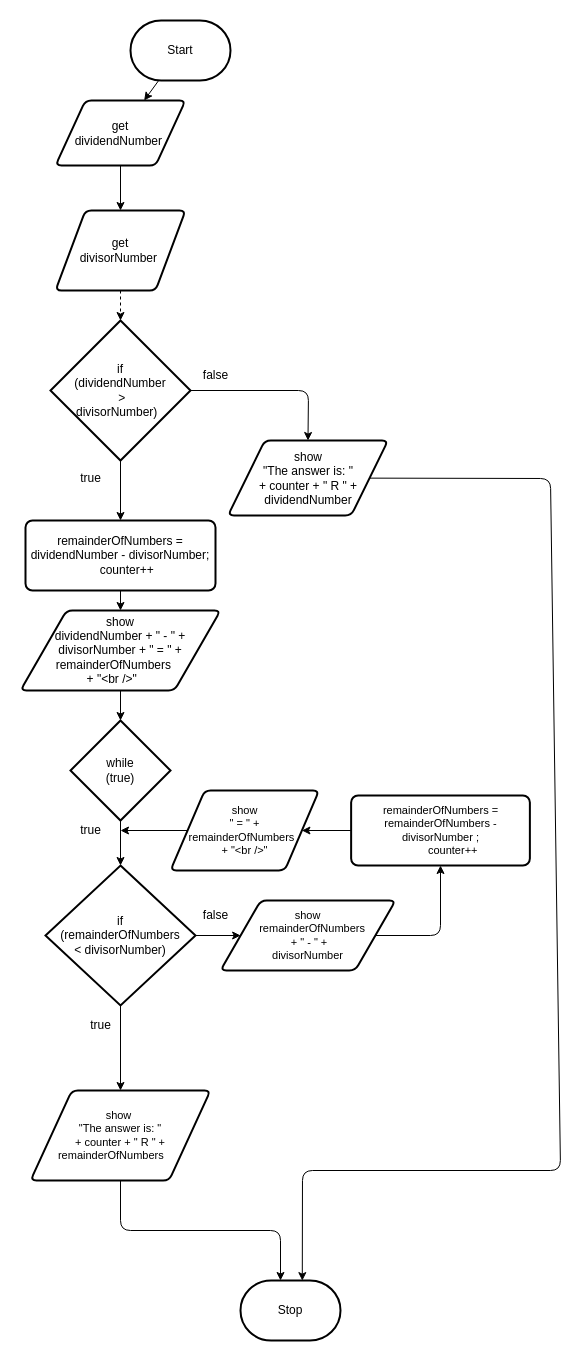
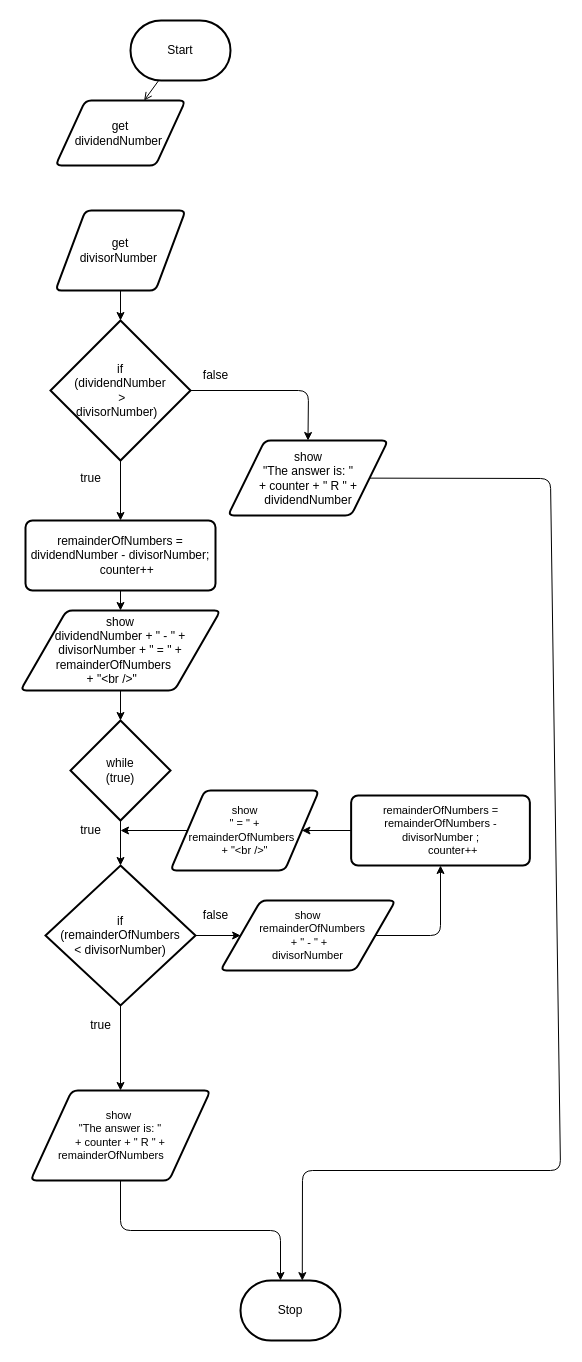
(149, 94) -> (148, 95)
(121, 185) -> none
(121, 303) -> (121, 303)
